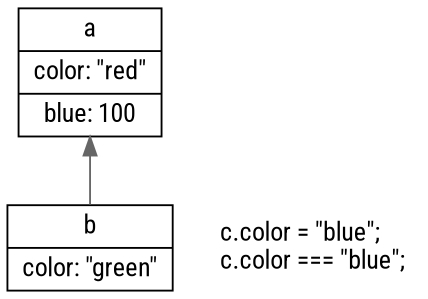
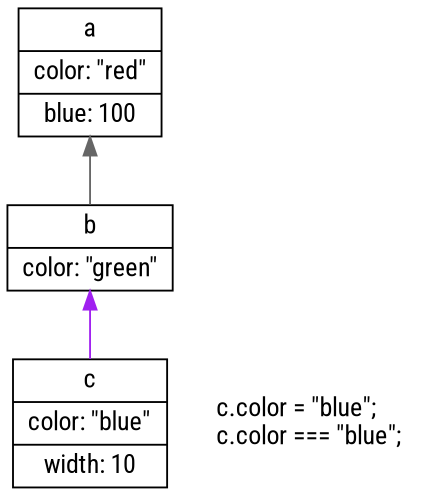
none -> (90, 423)
